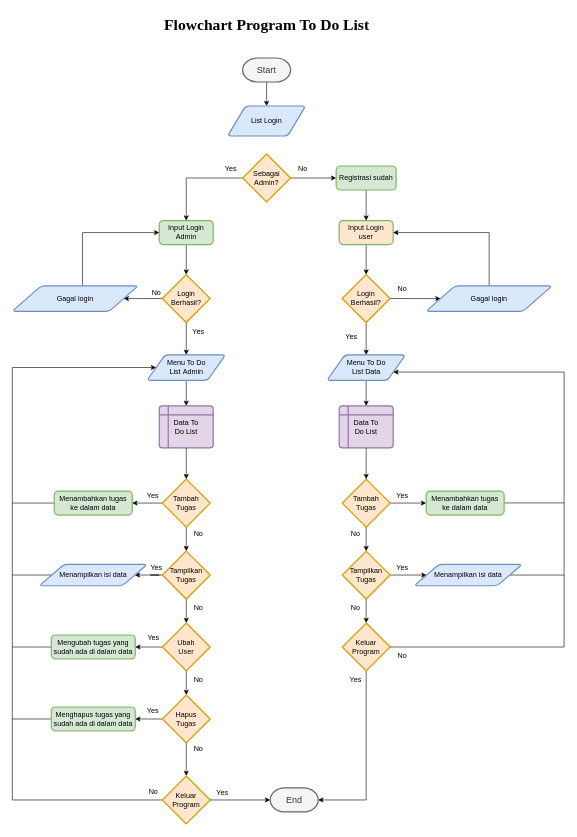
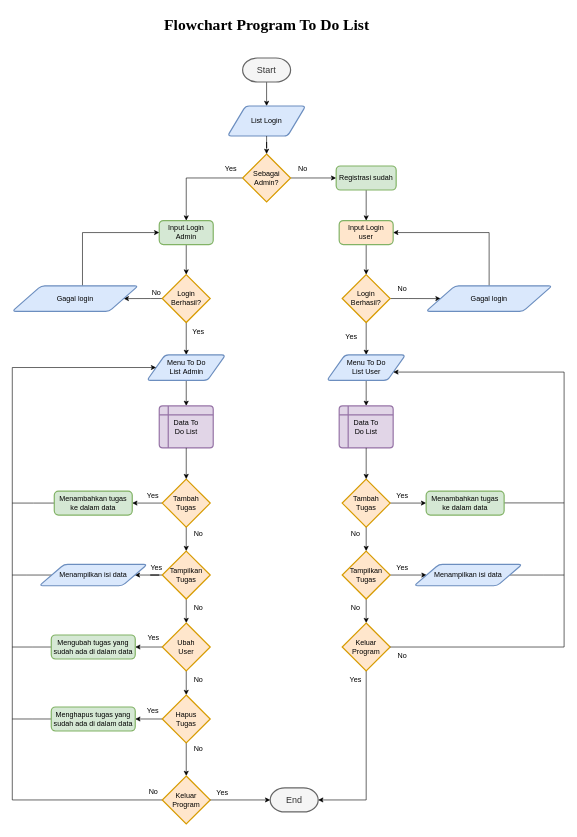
none -> (267, 147)
(367, 368) -> (367, 368)
